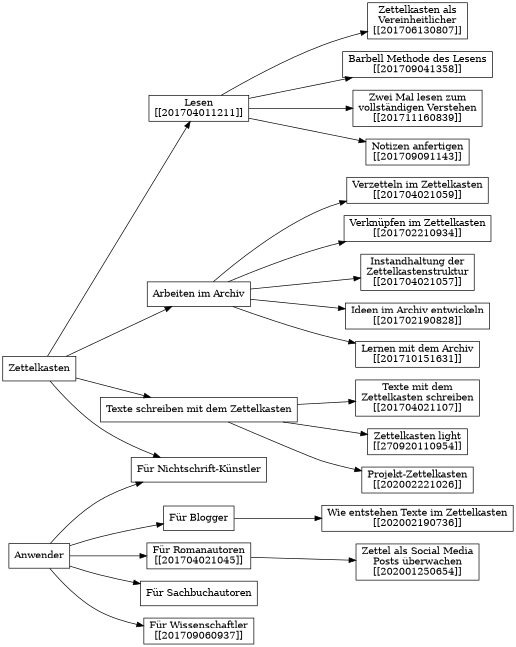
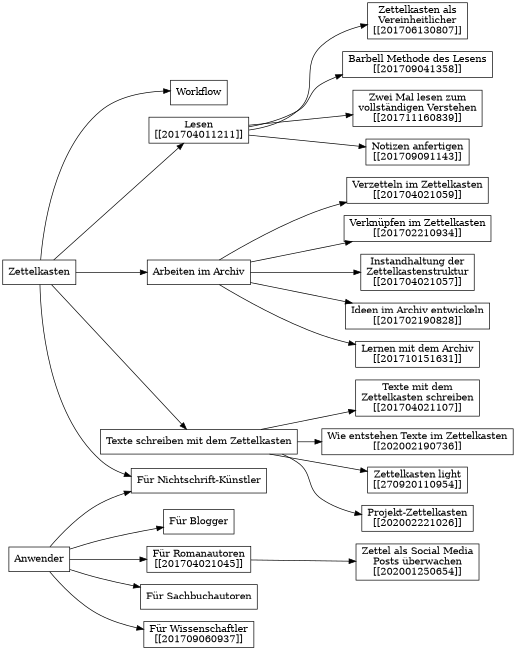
none -> (199, 93)
(275, 518) -> (306, 442)
